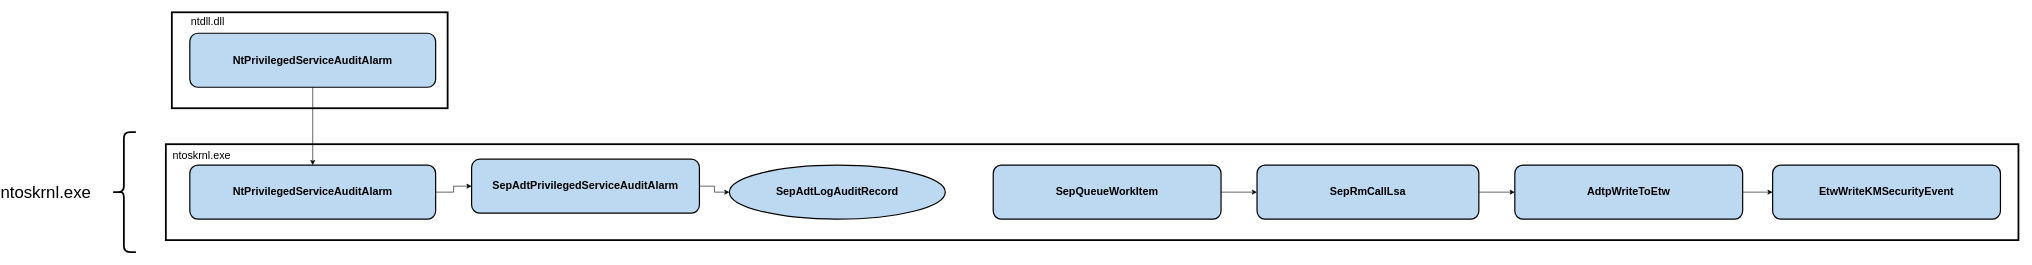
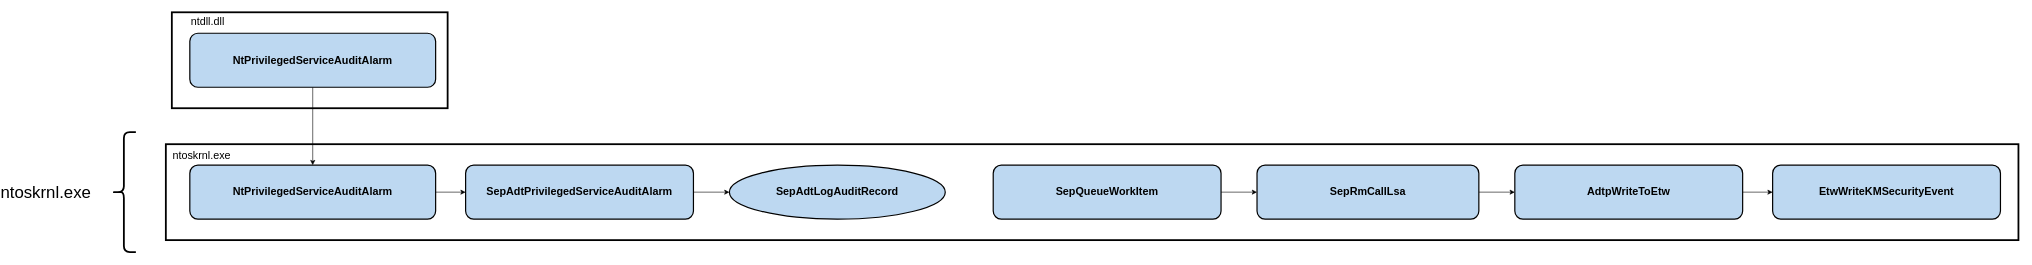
(585, 186) -> (579, 192)
